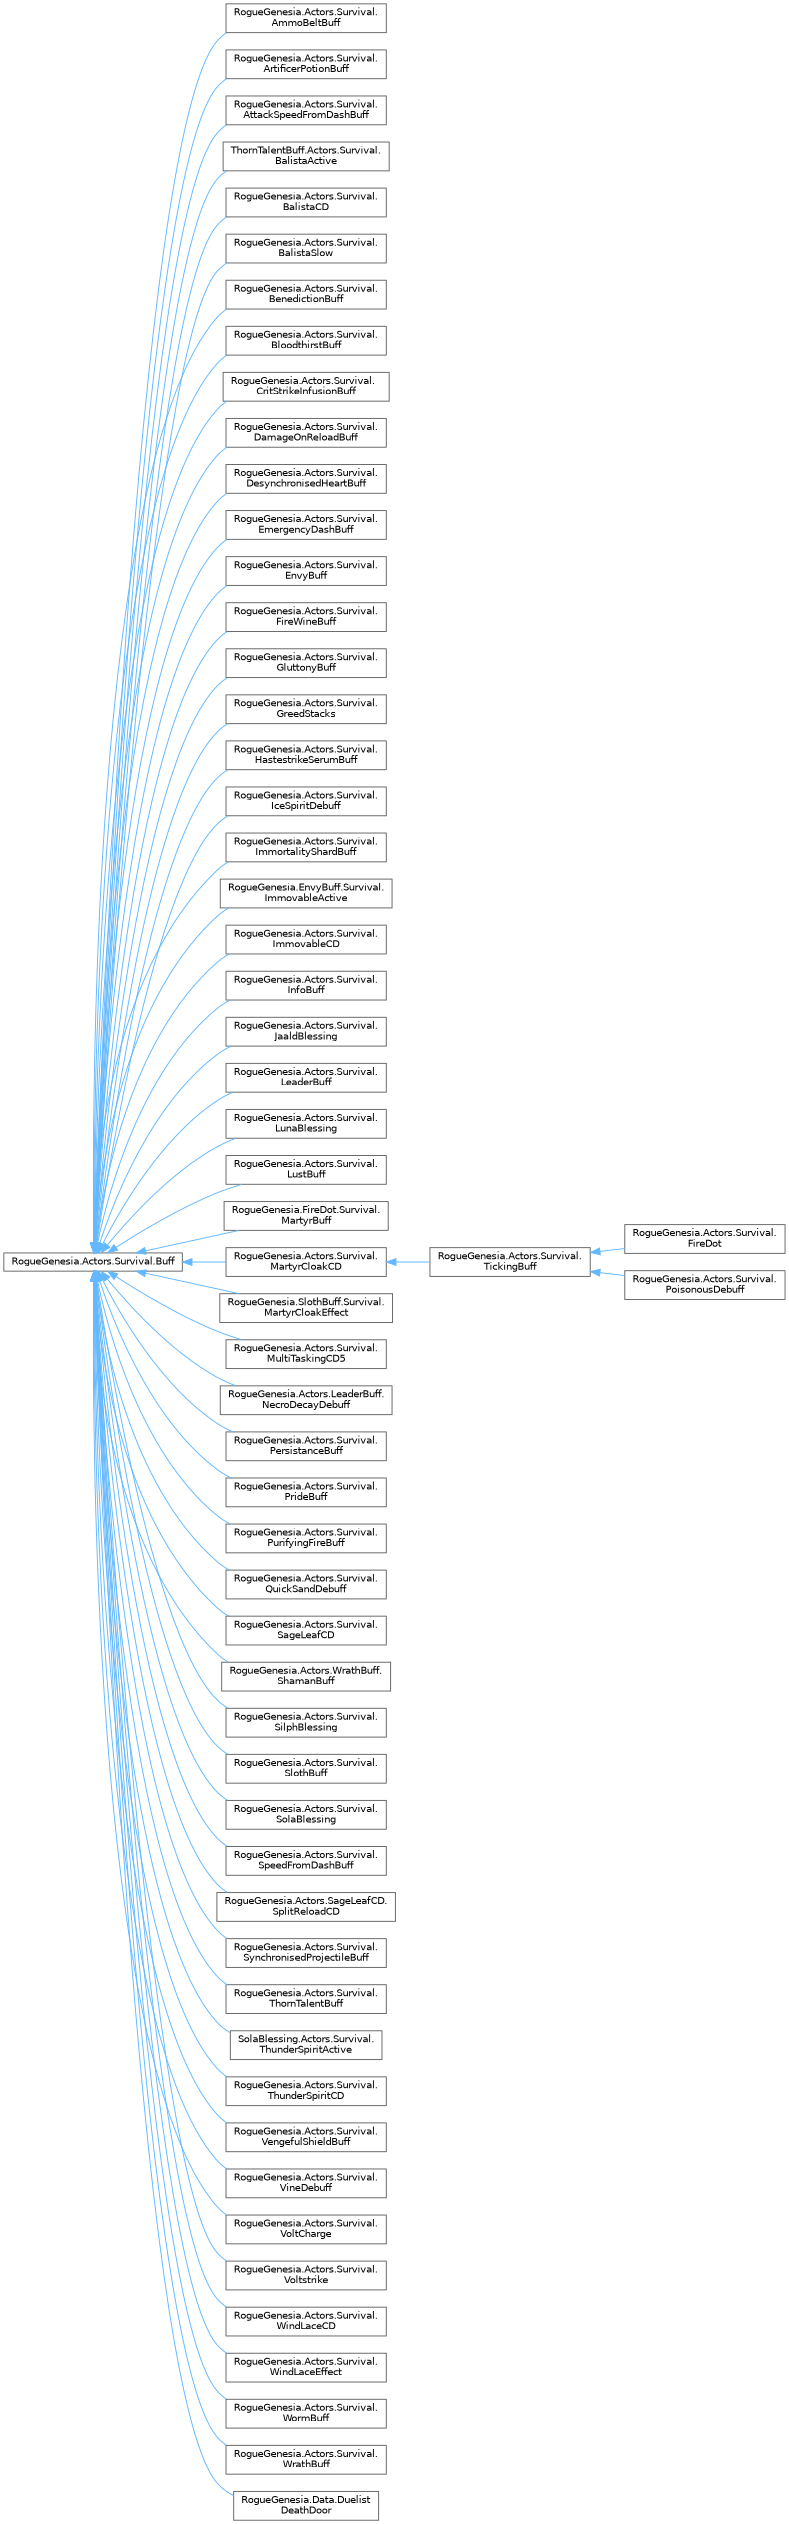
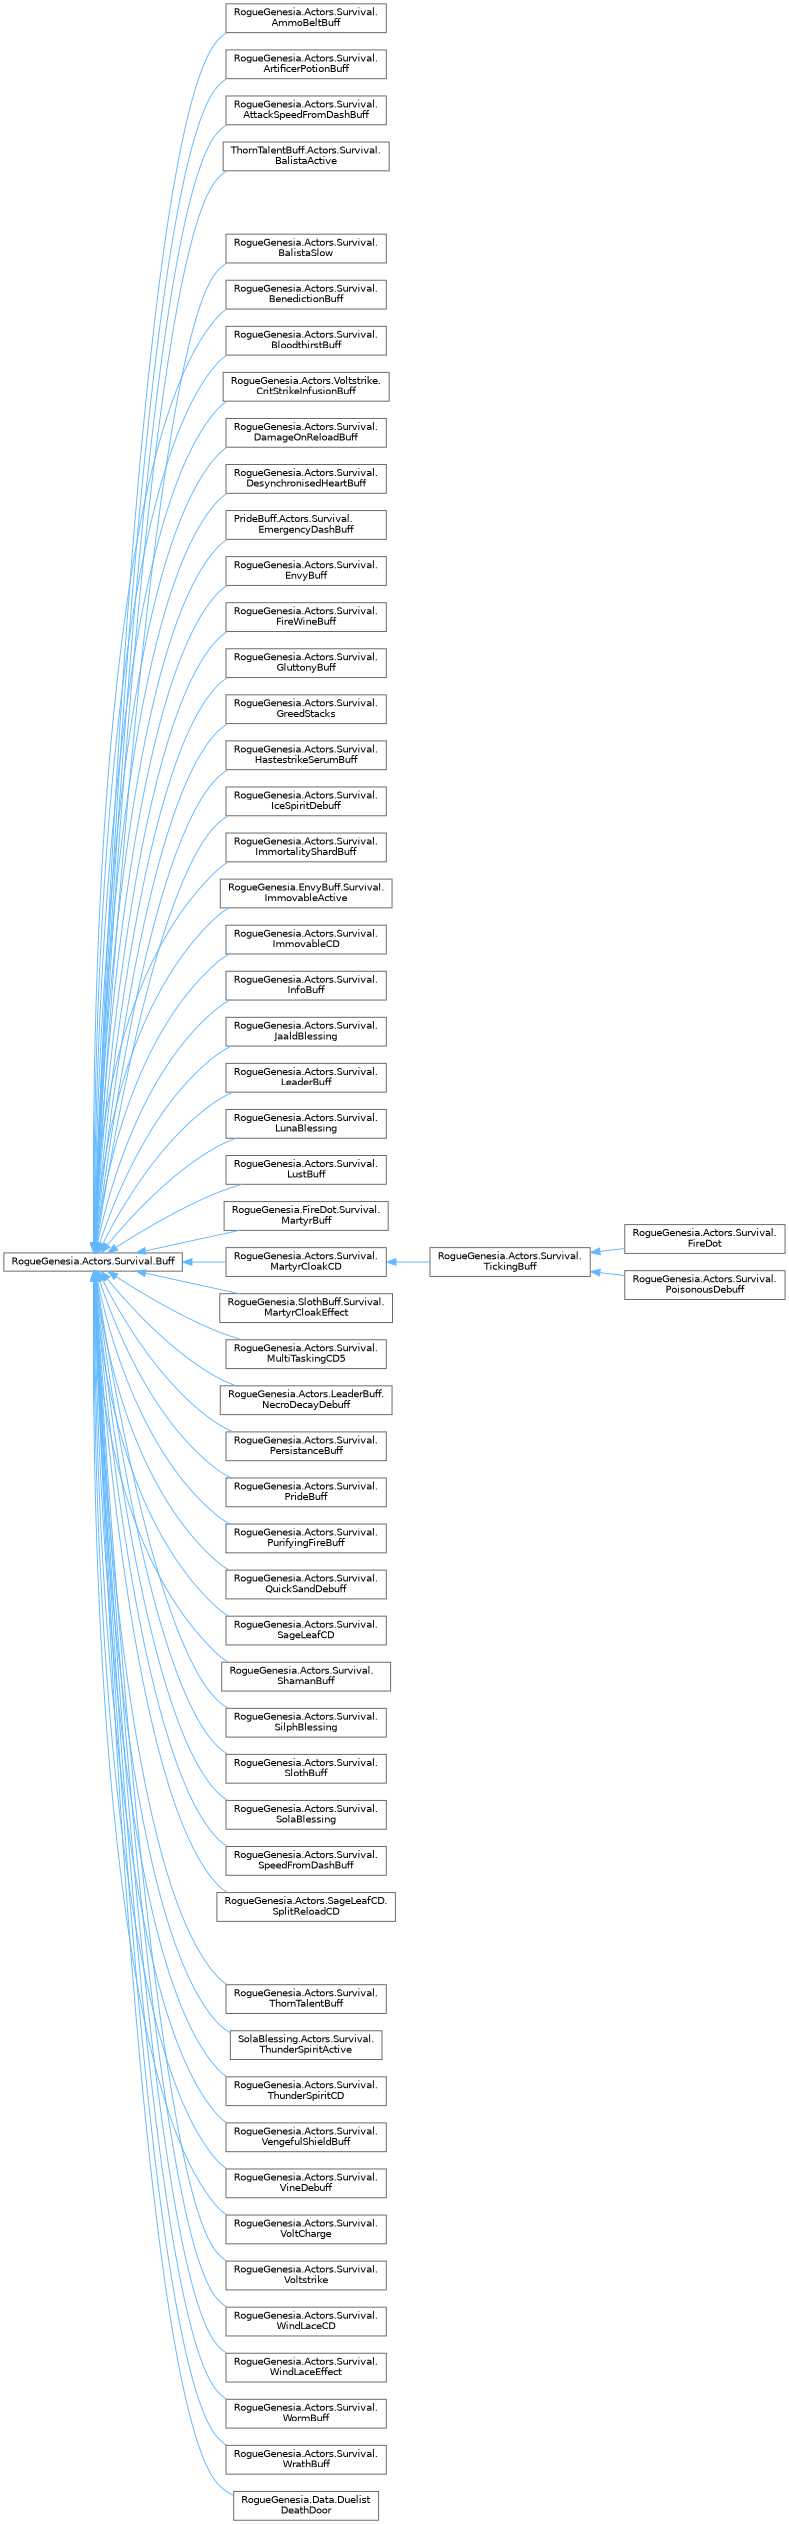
(306, 203) -> none
(306, 387) -> (306, 387)
(306, 525) -> (306, 525)
(306, 1677) -> (306, 1677)
(306, 1953) -> none
